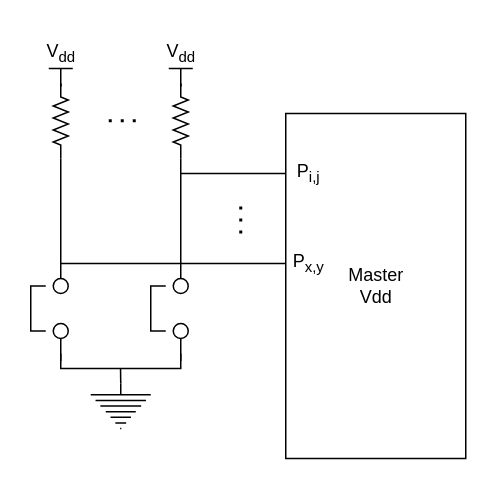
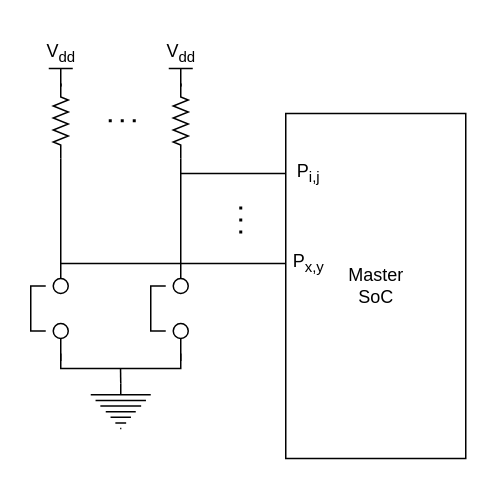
(377, 286) -> (377, 286)
